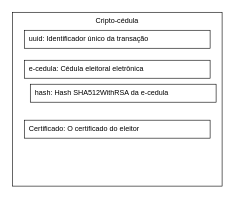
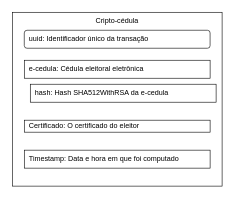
(117, 39) -> (117, 39)
(117, 129) -> (117, 126)
none -> (117, 159)
